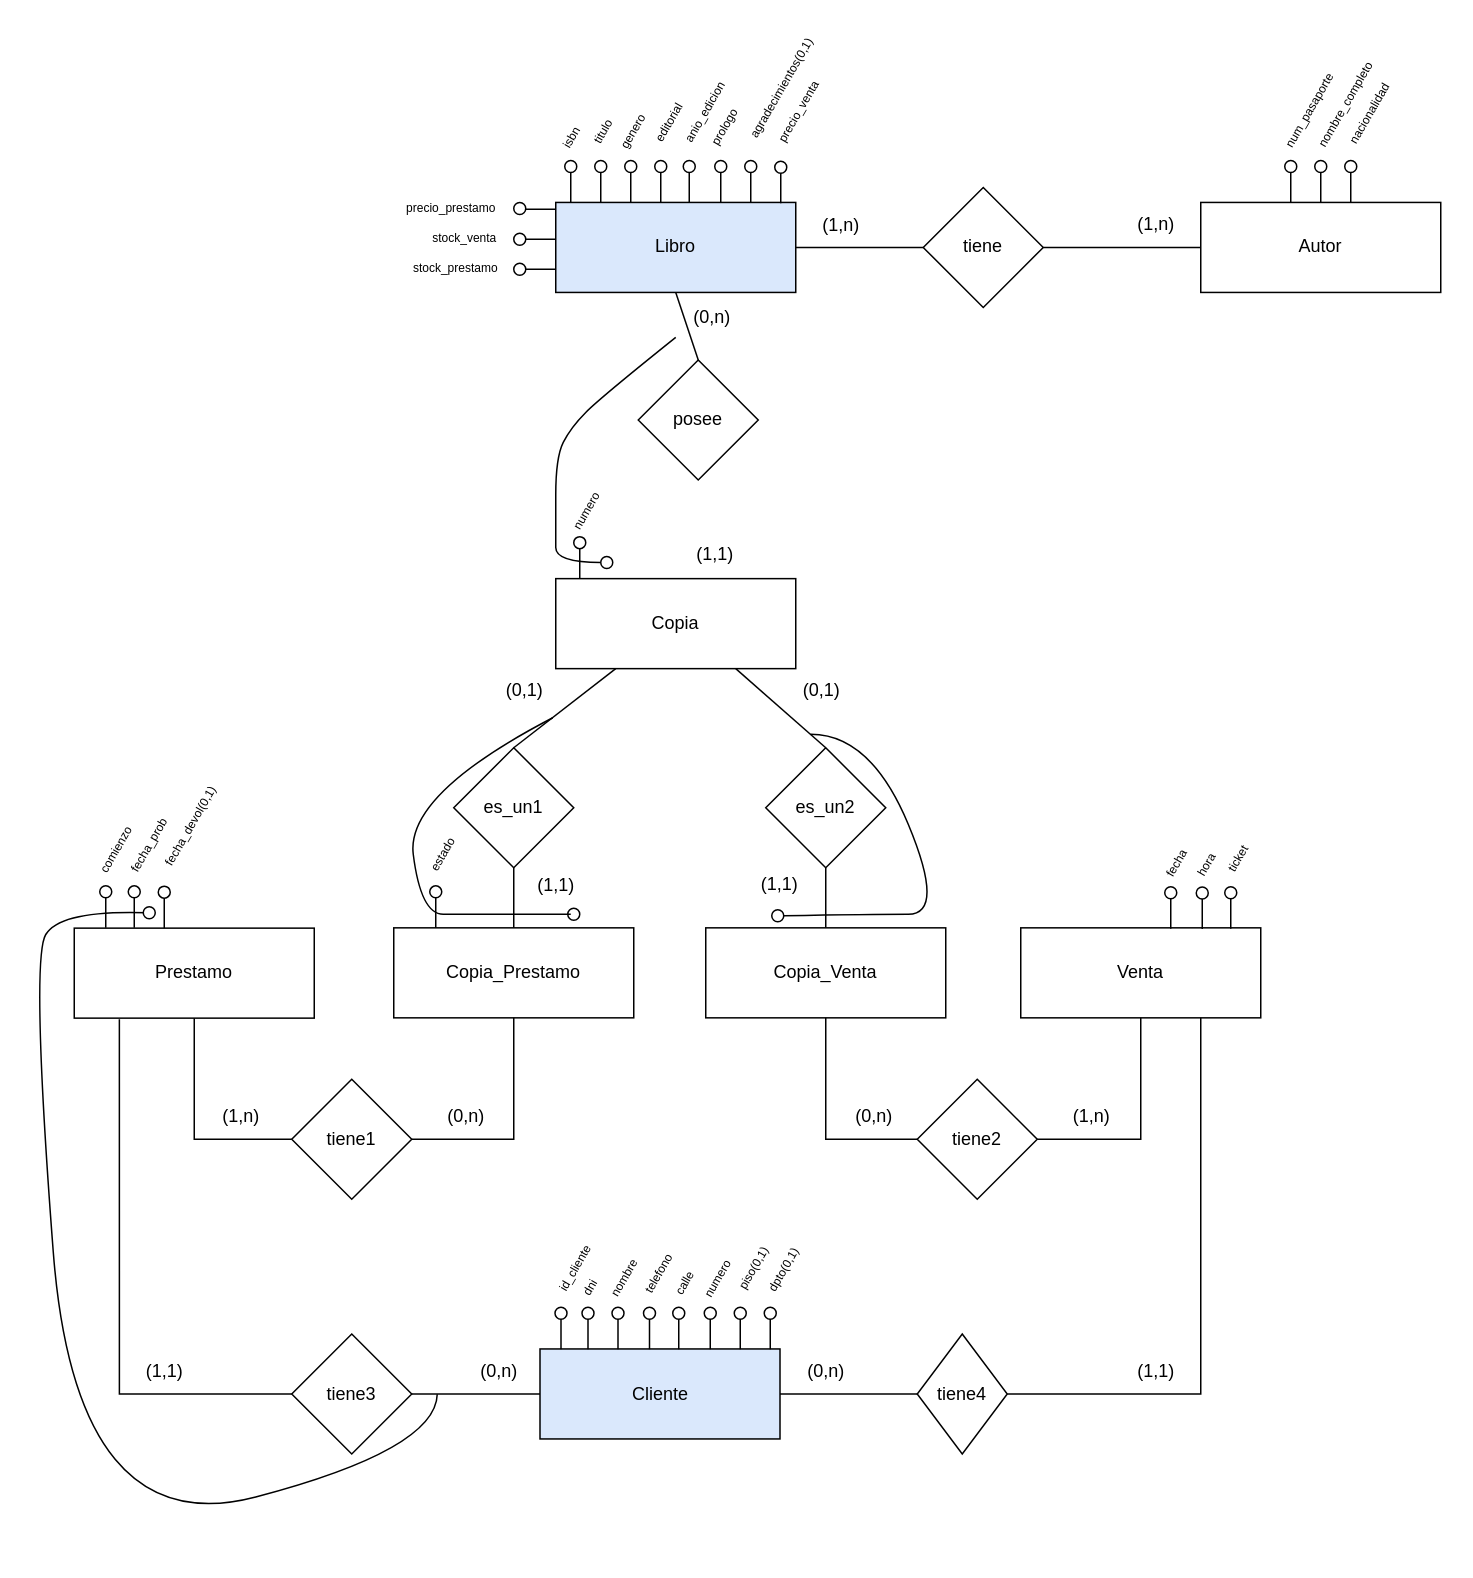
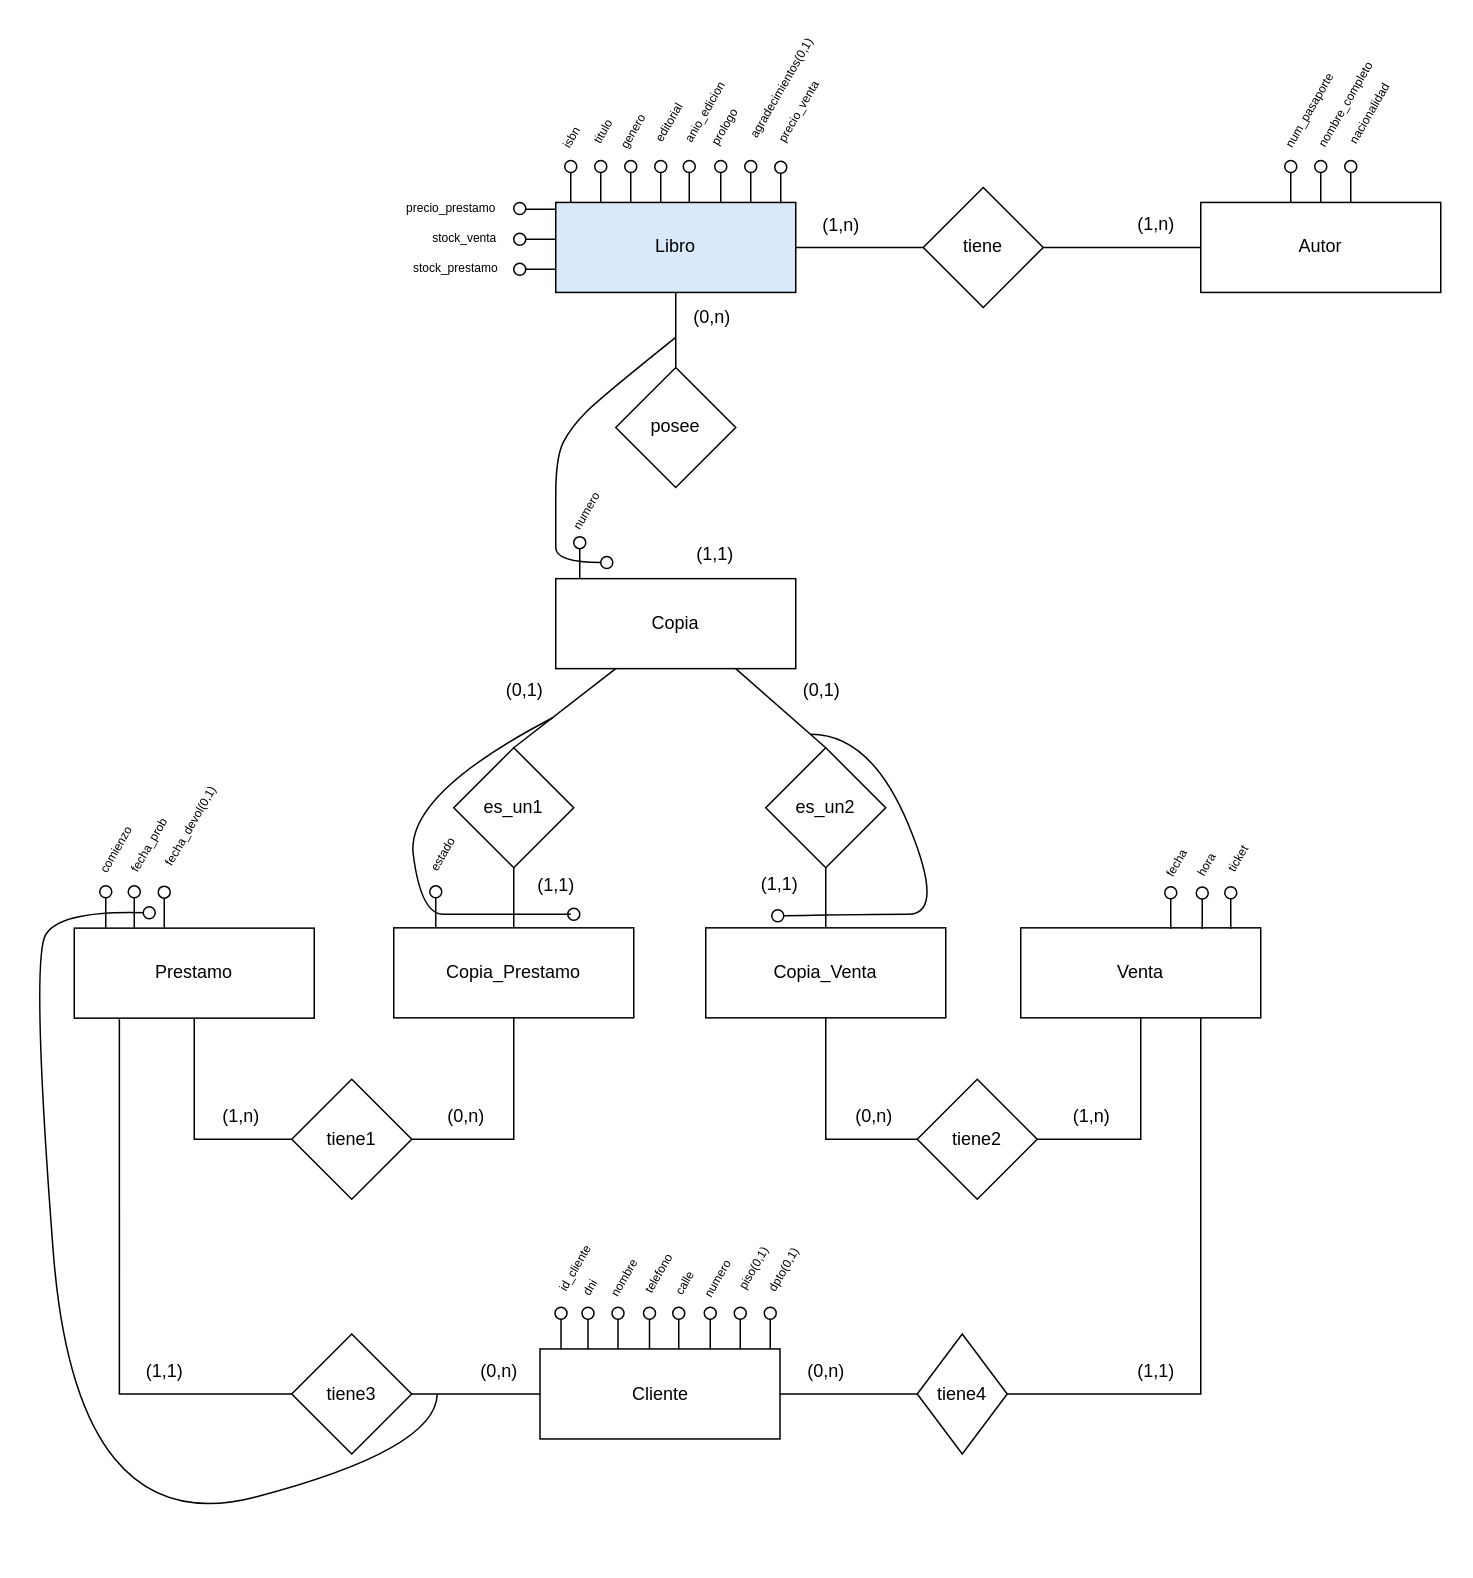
(698, 420) -> (676, 427)
(660, 1394) -> (660, 1394)
